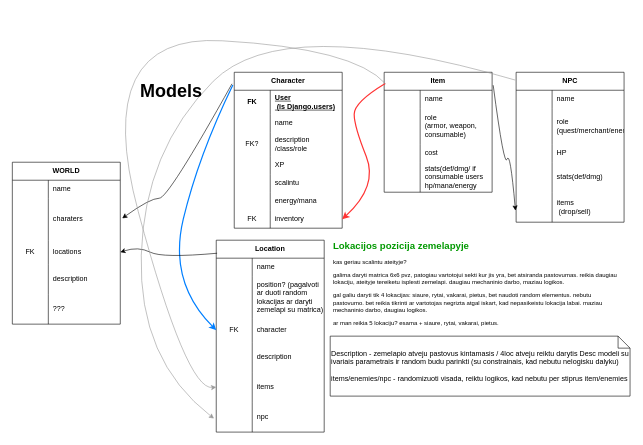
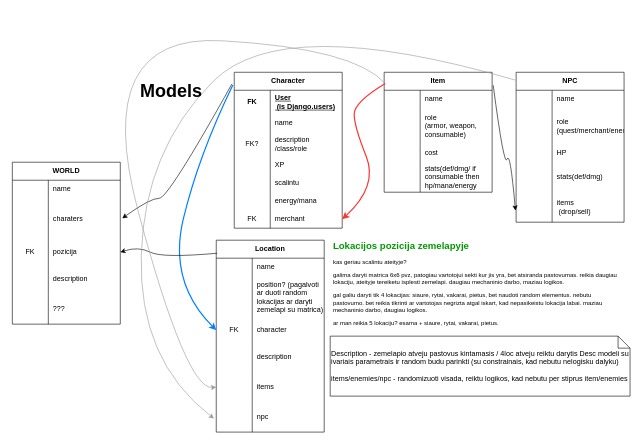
(459, 177) -> (459, 177)
(292, 219) -> (291, 219)
(69, 252) -> (67, 252)
